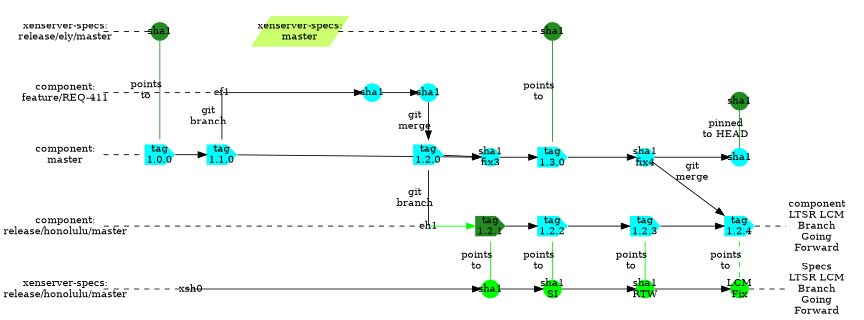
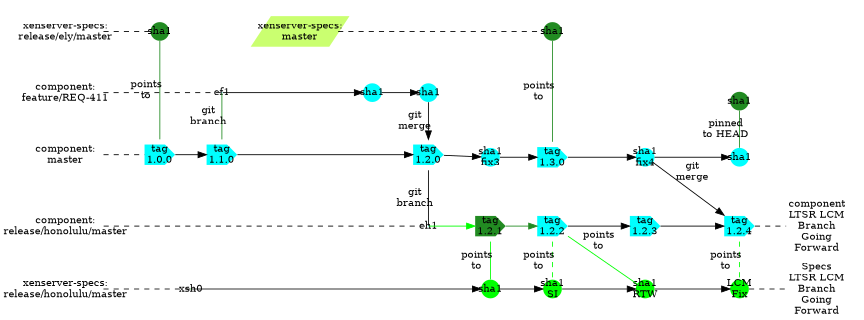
(222, 116) -> (222, 116)
(355, 156) -> (321, 155)
(517, 226) -> (517, 226)
(553, 261) -> (553, 261)
(645, 261) -> (603, 260)
